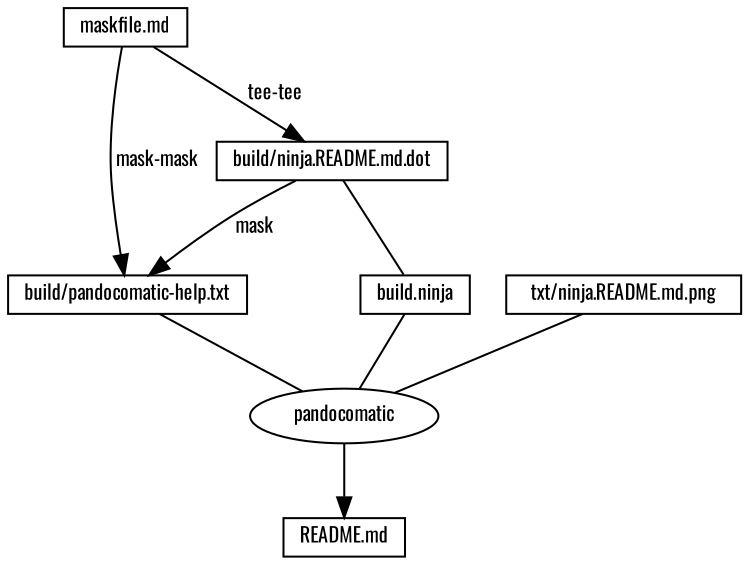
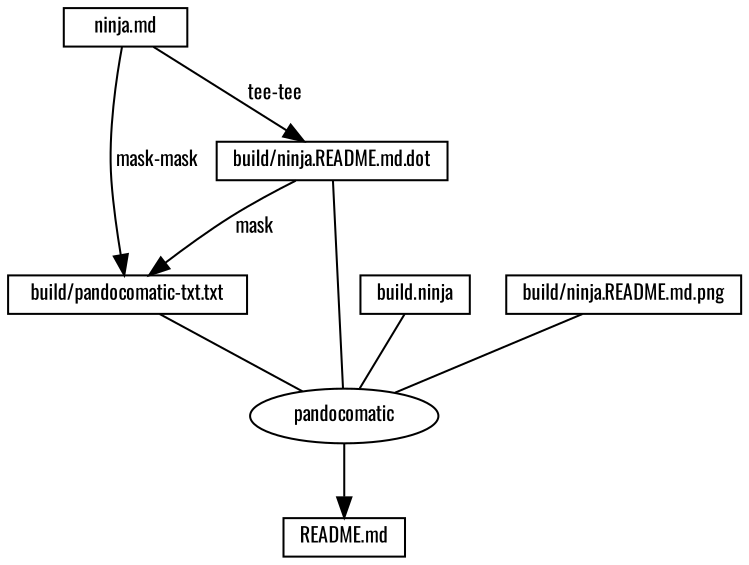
(126, 27) -> (126, 27)
(373, 228) -> (338, 284)
(128, 295) -> (128, 295)
(624, 295) -> (624, 295)
